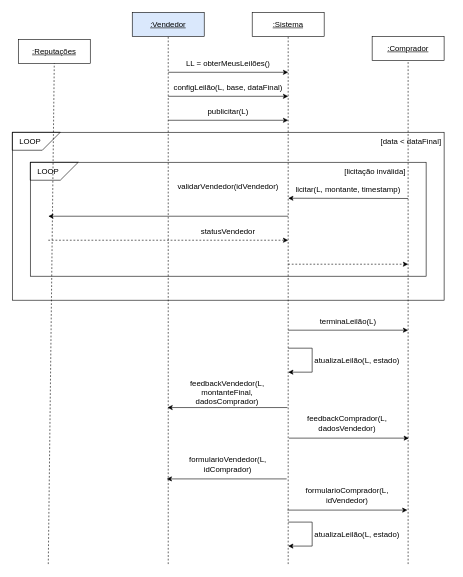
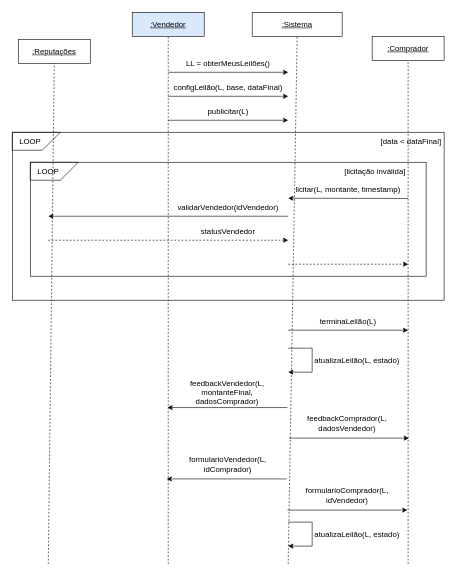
(288, 24) -> (297, 24)
(228, 186) -> (228, 207)
